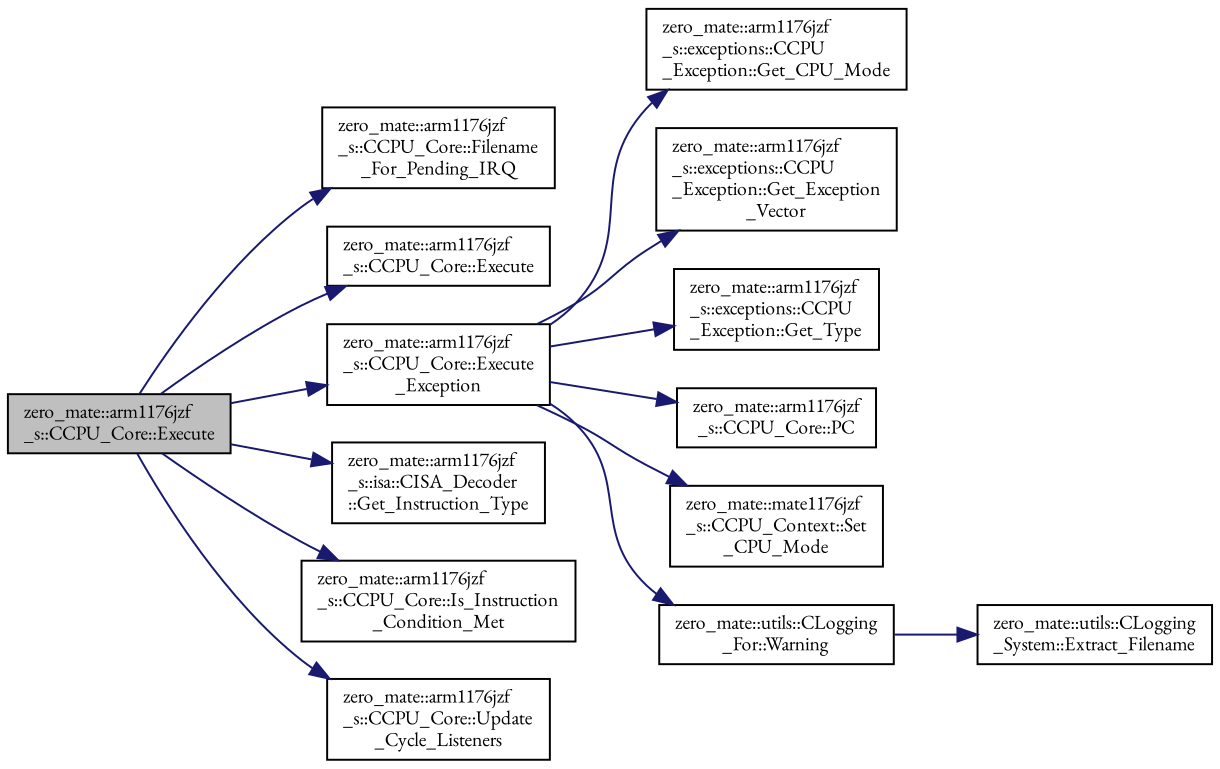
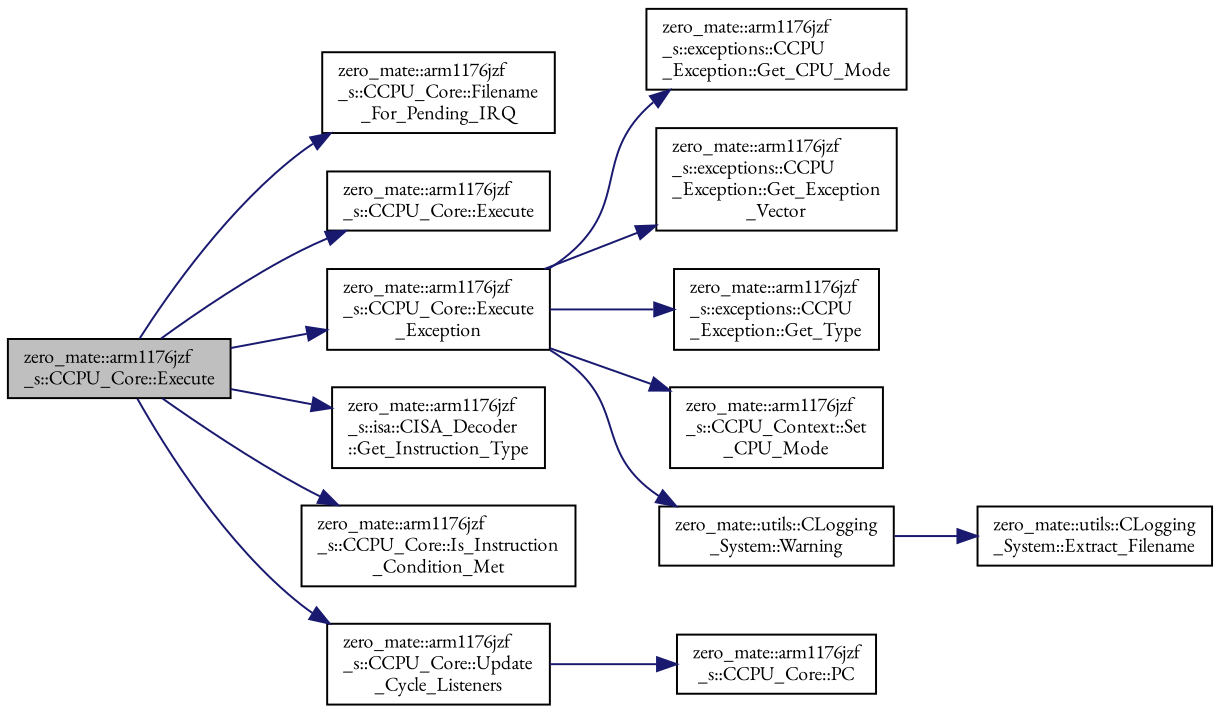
(603, 391) -> (603, 664)
(777, 526) -> (777, 428)
(777, 635) -> (777, 536)
